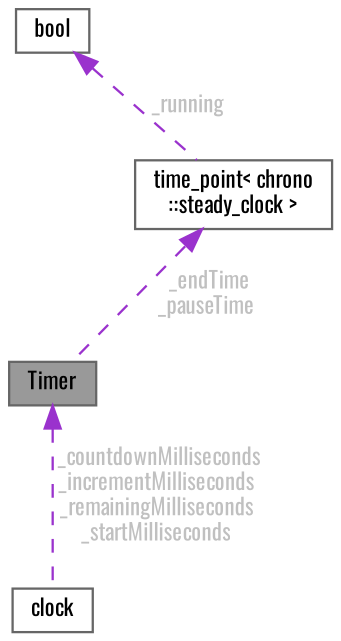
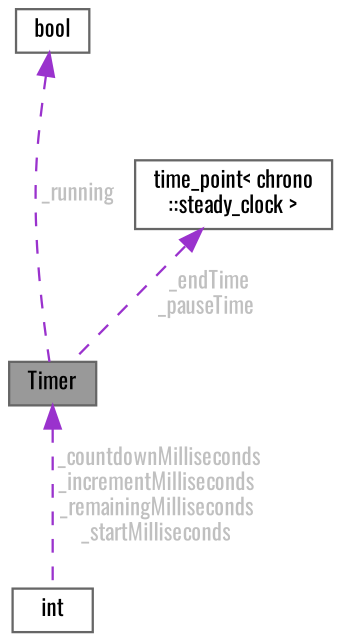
(145, 114) -> (36, 219)
(53, 610) -> (53, 610)
